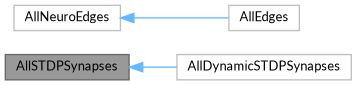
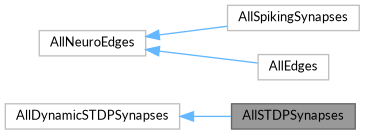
none -> (293, 18)
(160, 67) -> (212, 116)
